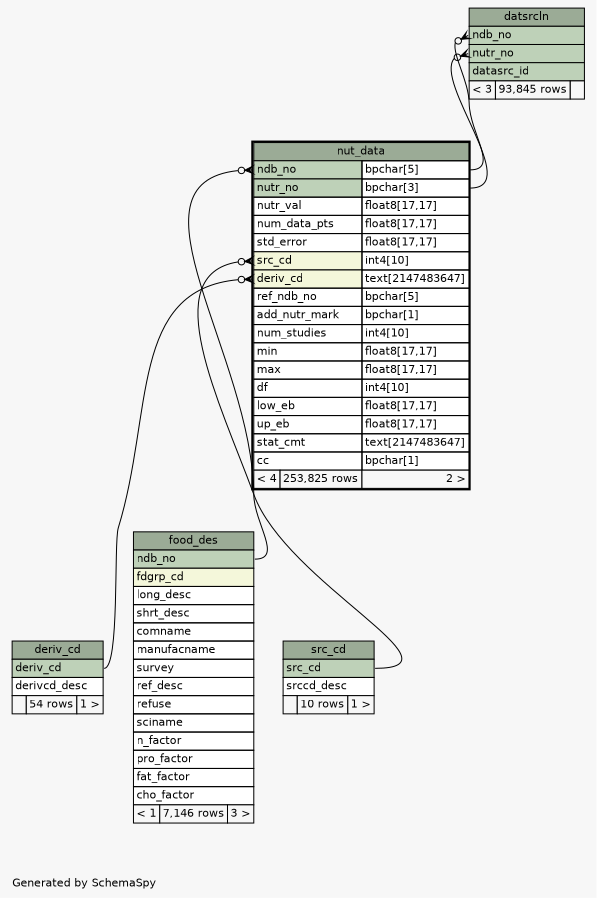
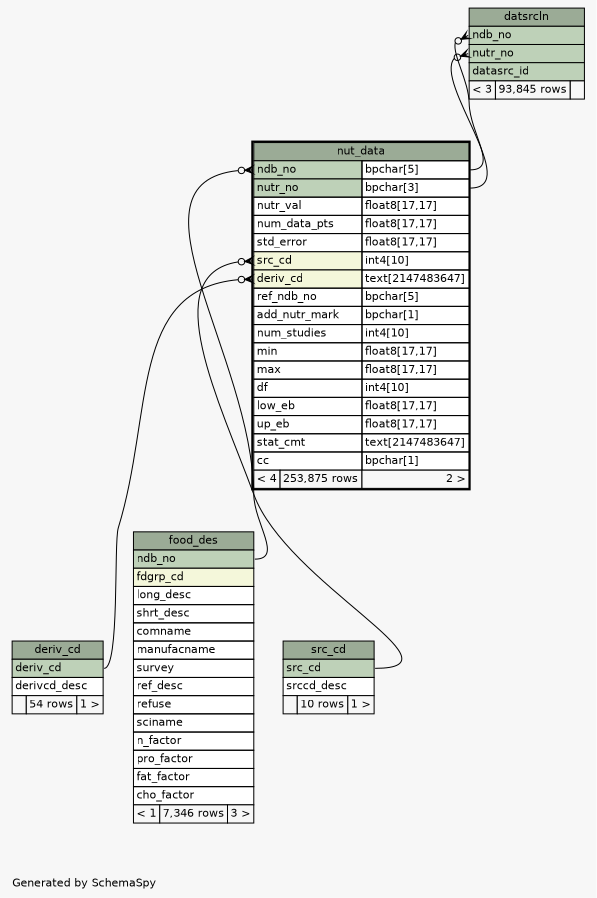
(321, 479) -> (321, 479)
(194, 813) -> (194, 813)
